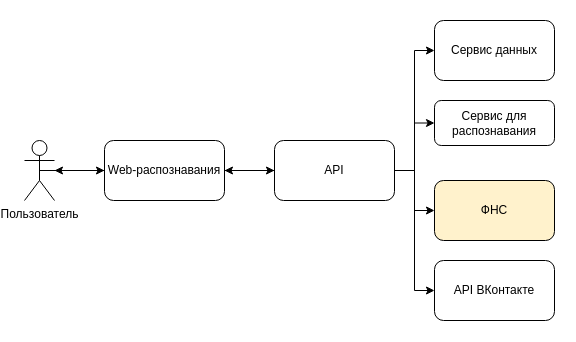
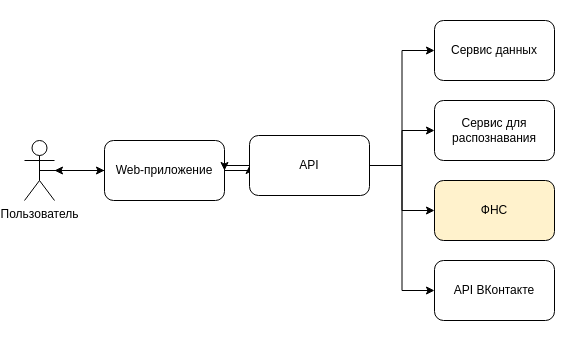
(495, 123) -> (495, 131)
(165, 171) -> (165, 171)
(335, 171) -> (310, 166)
